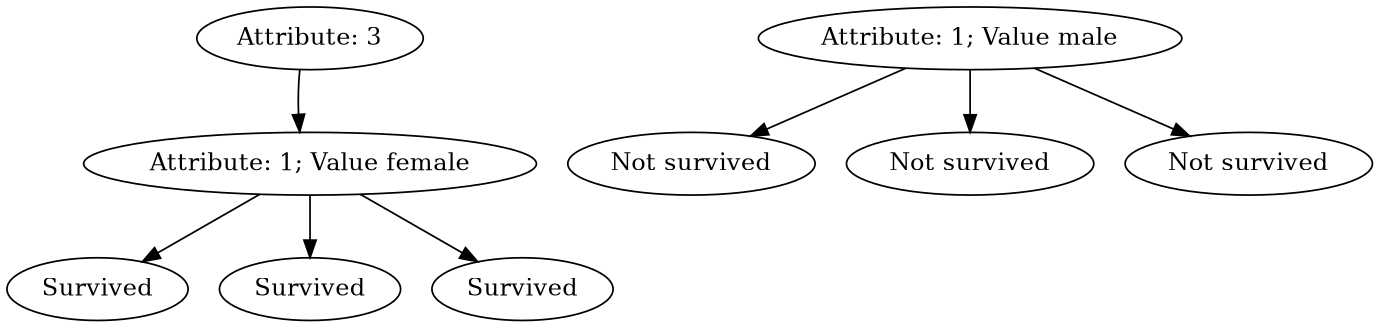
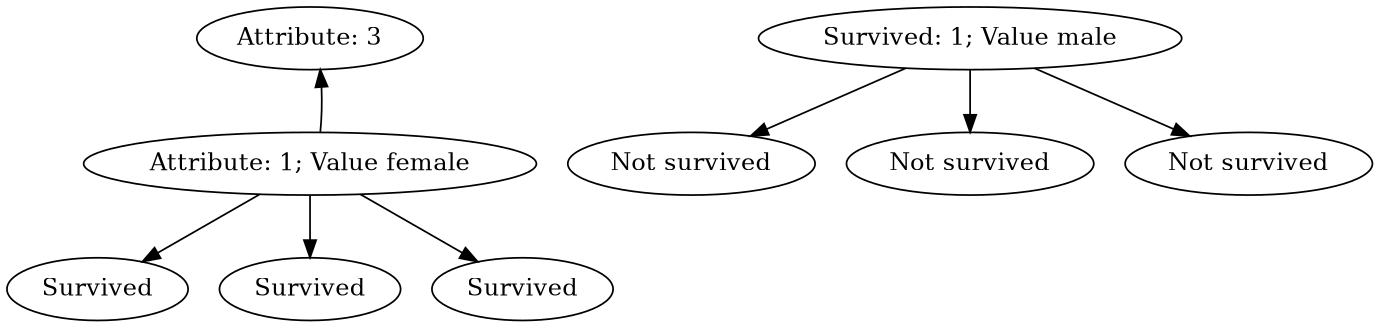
(970, 38) -> (970, 38)
(298, 92) -> (322, 109)
